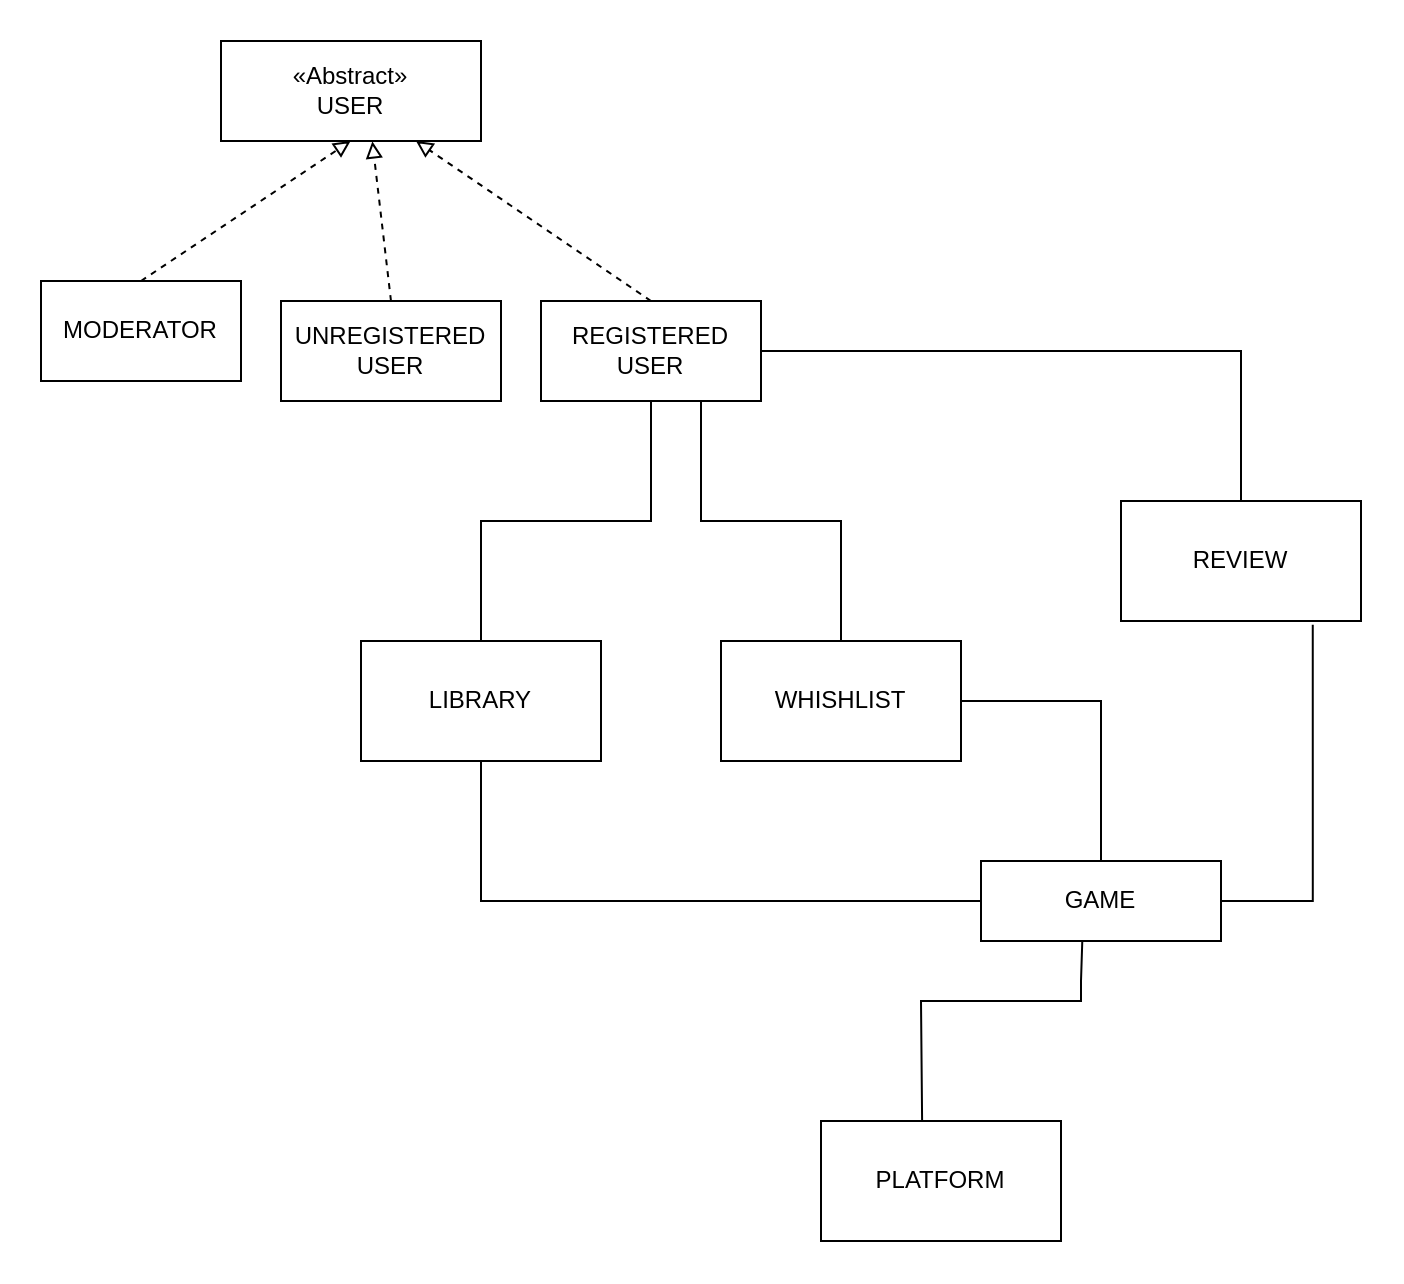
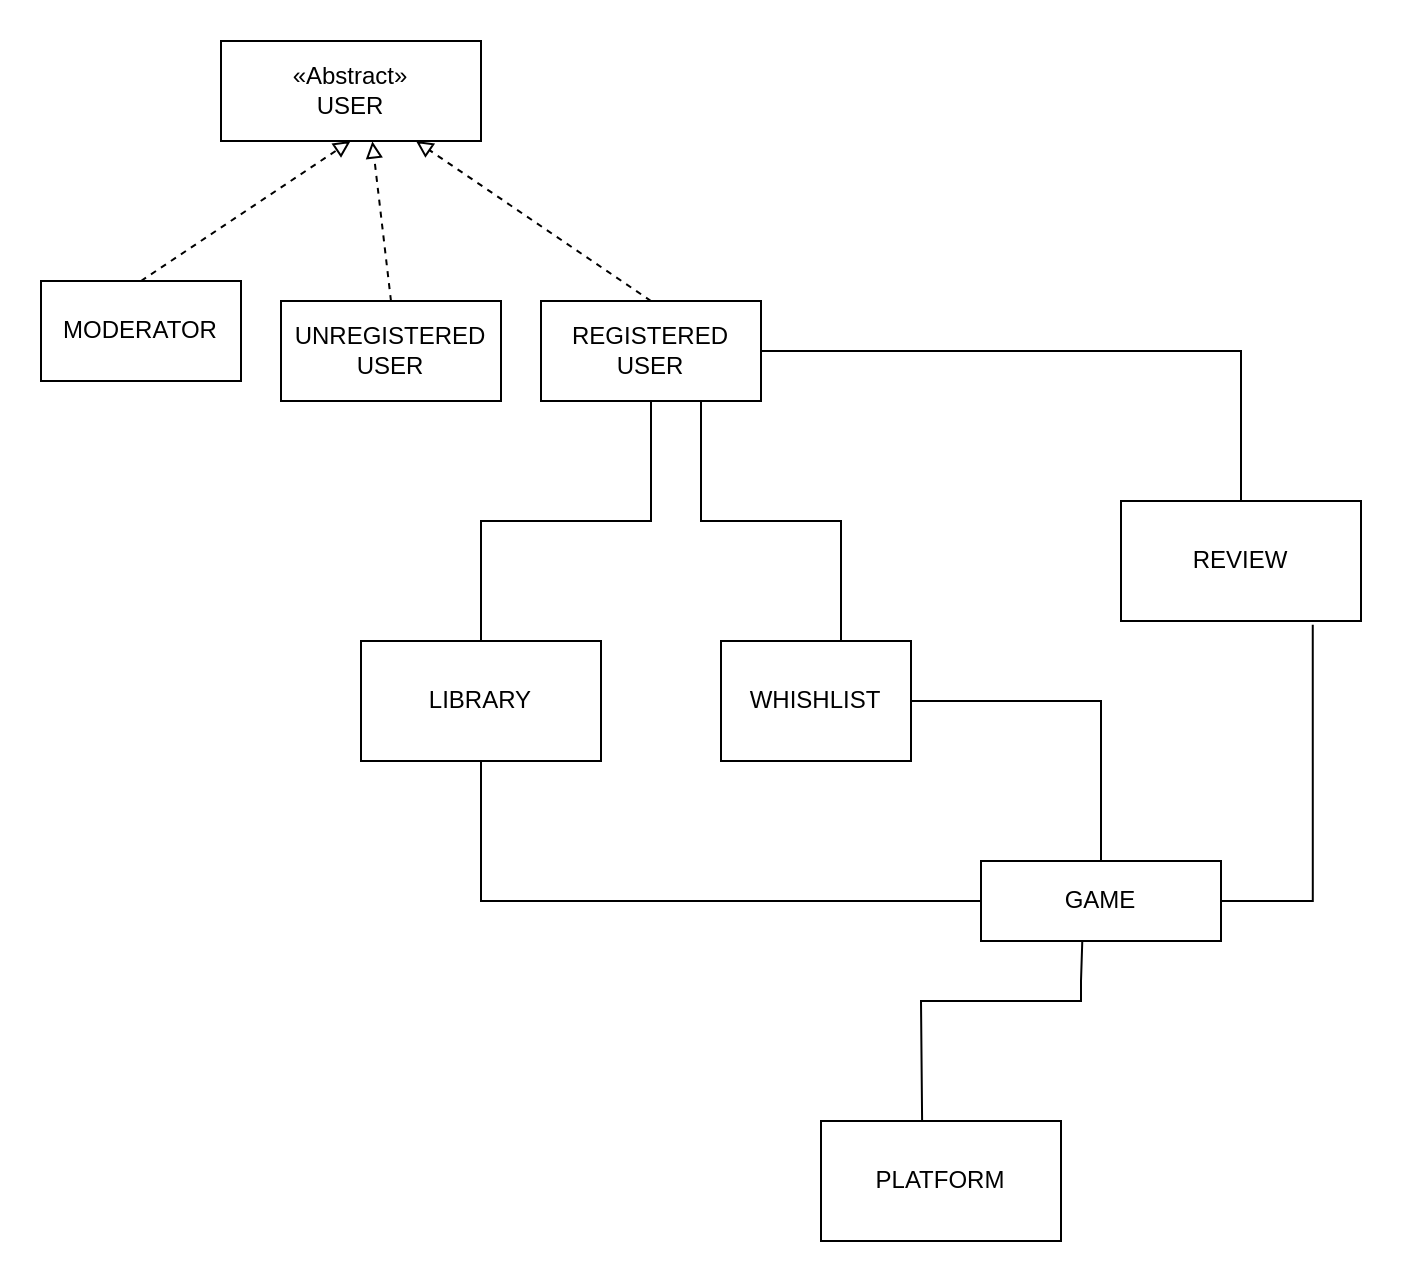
(841, 701) -> (816, 701)
